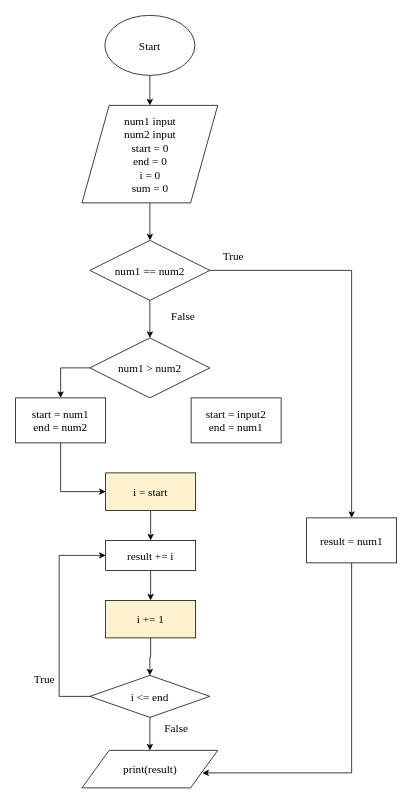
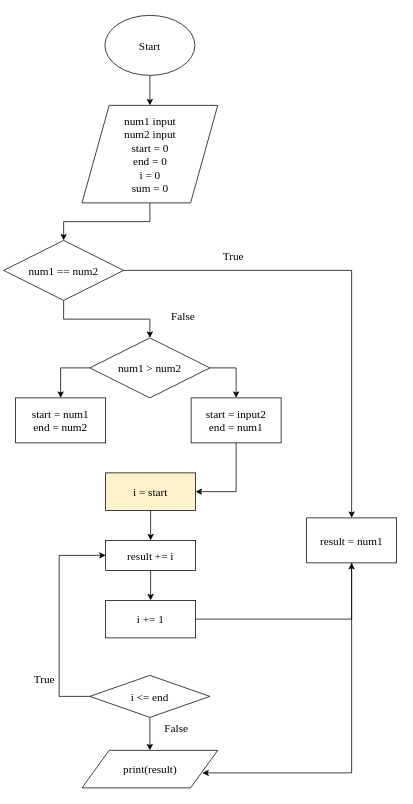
(150, 270) -> (63, 270)
none -> (236, 391)
(60, 488) -> none
none -> (220, 492)
(150, 619) -> (150, 619)
(150, 648) -> (272, 619)
